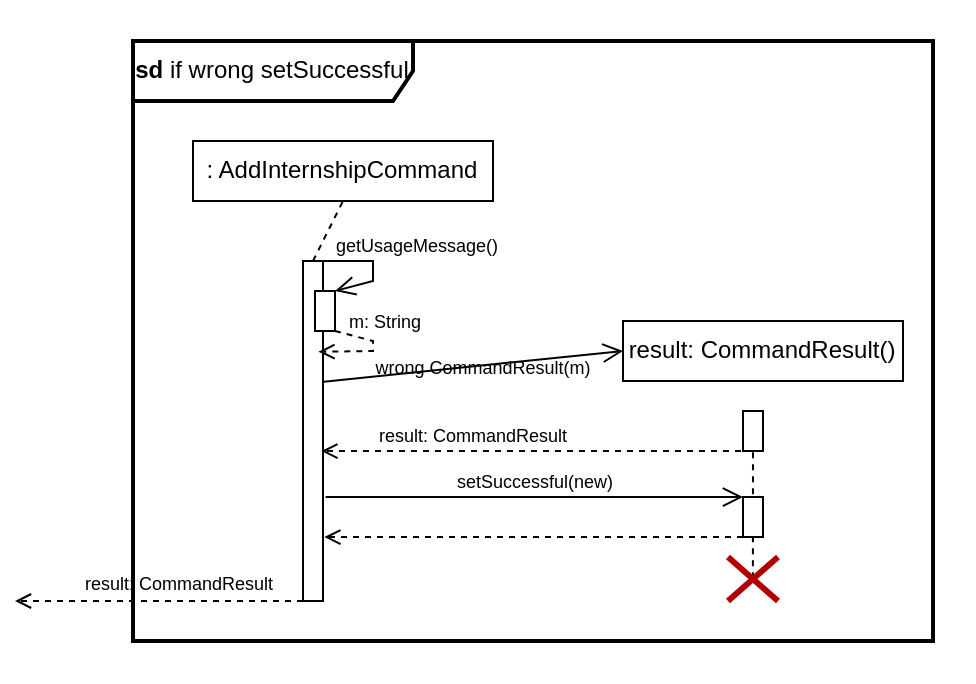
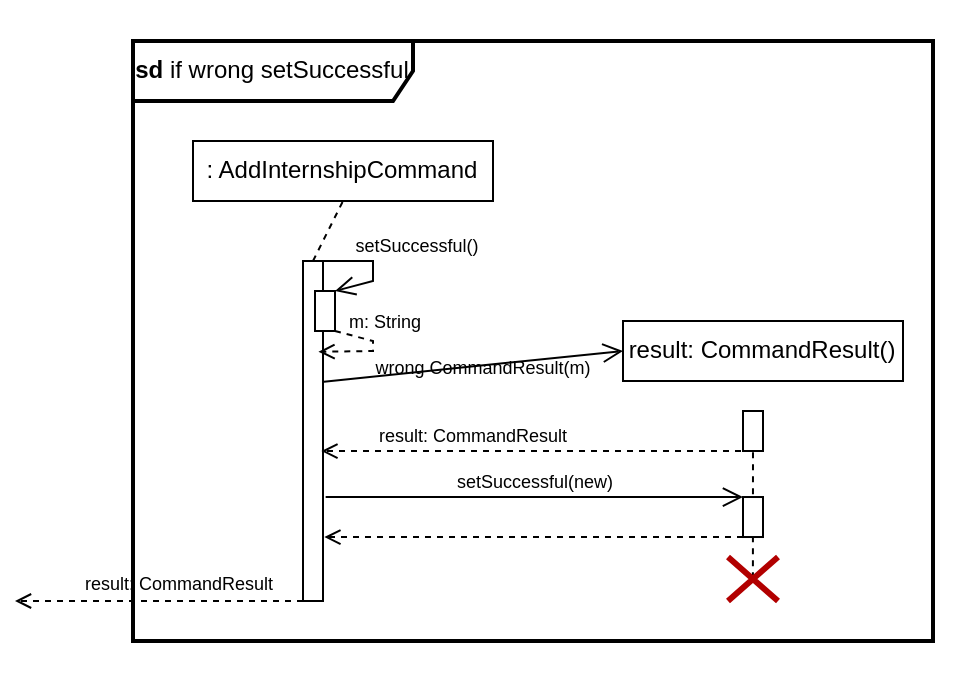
(418, 245) -> (418, 245)
